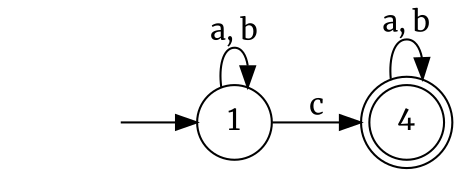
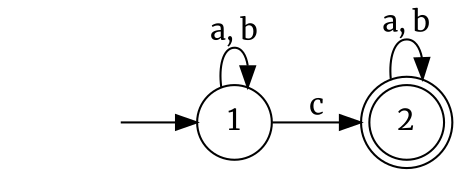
(407, 122) -> (407, 122)
